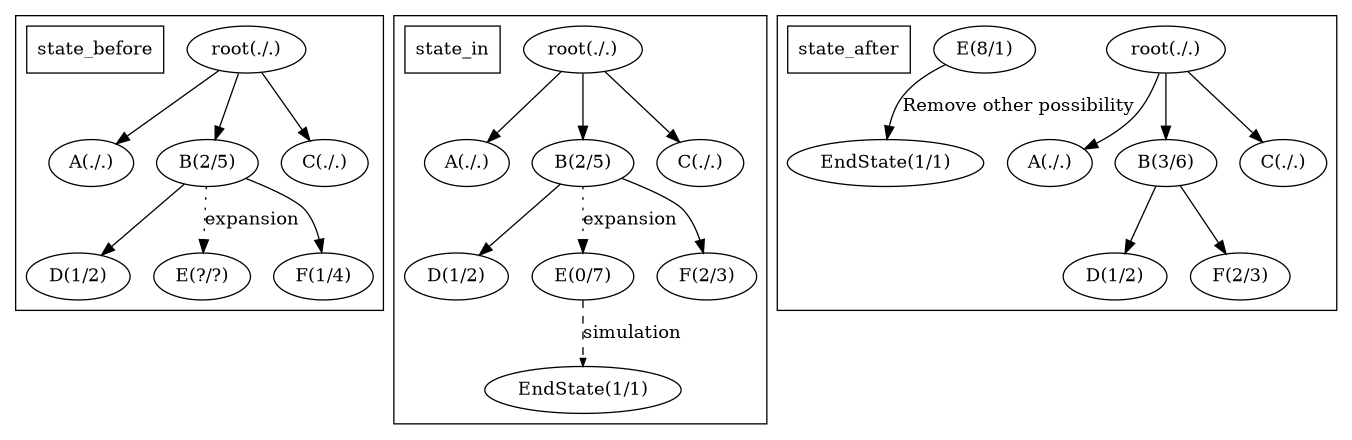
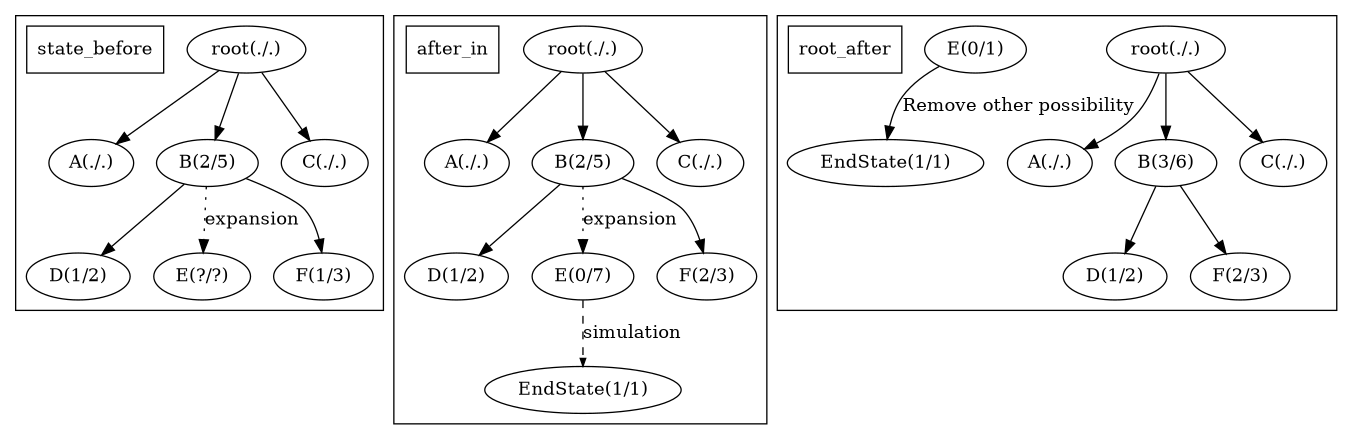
(453, 50) -> (453, 50)
(849, 50) -> (845, 50)
(985, 50) -> (976, 50)
(323, 276) -> (323, 276)
